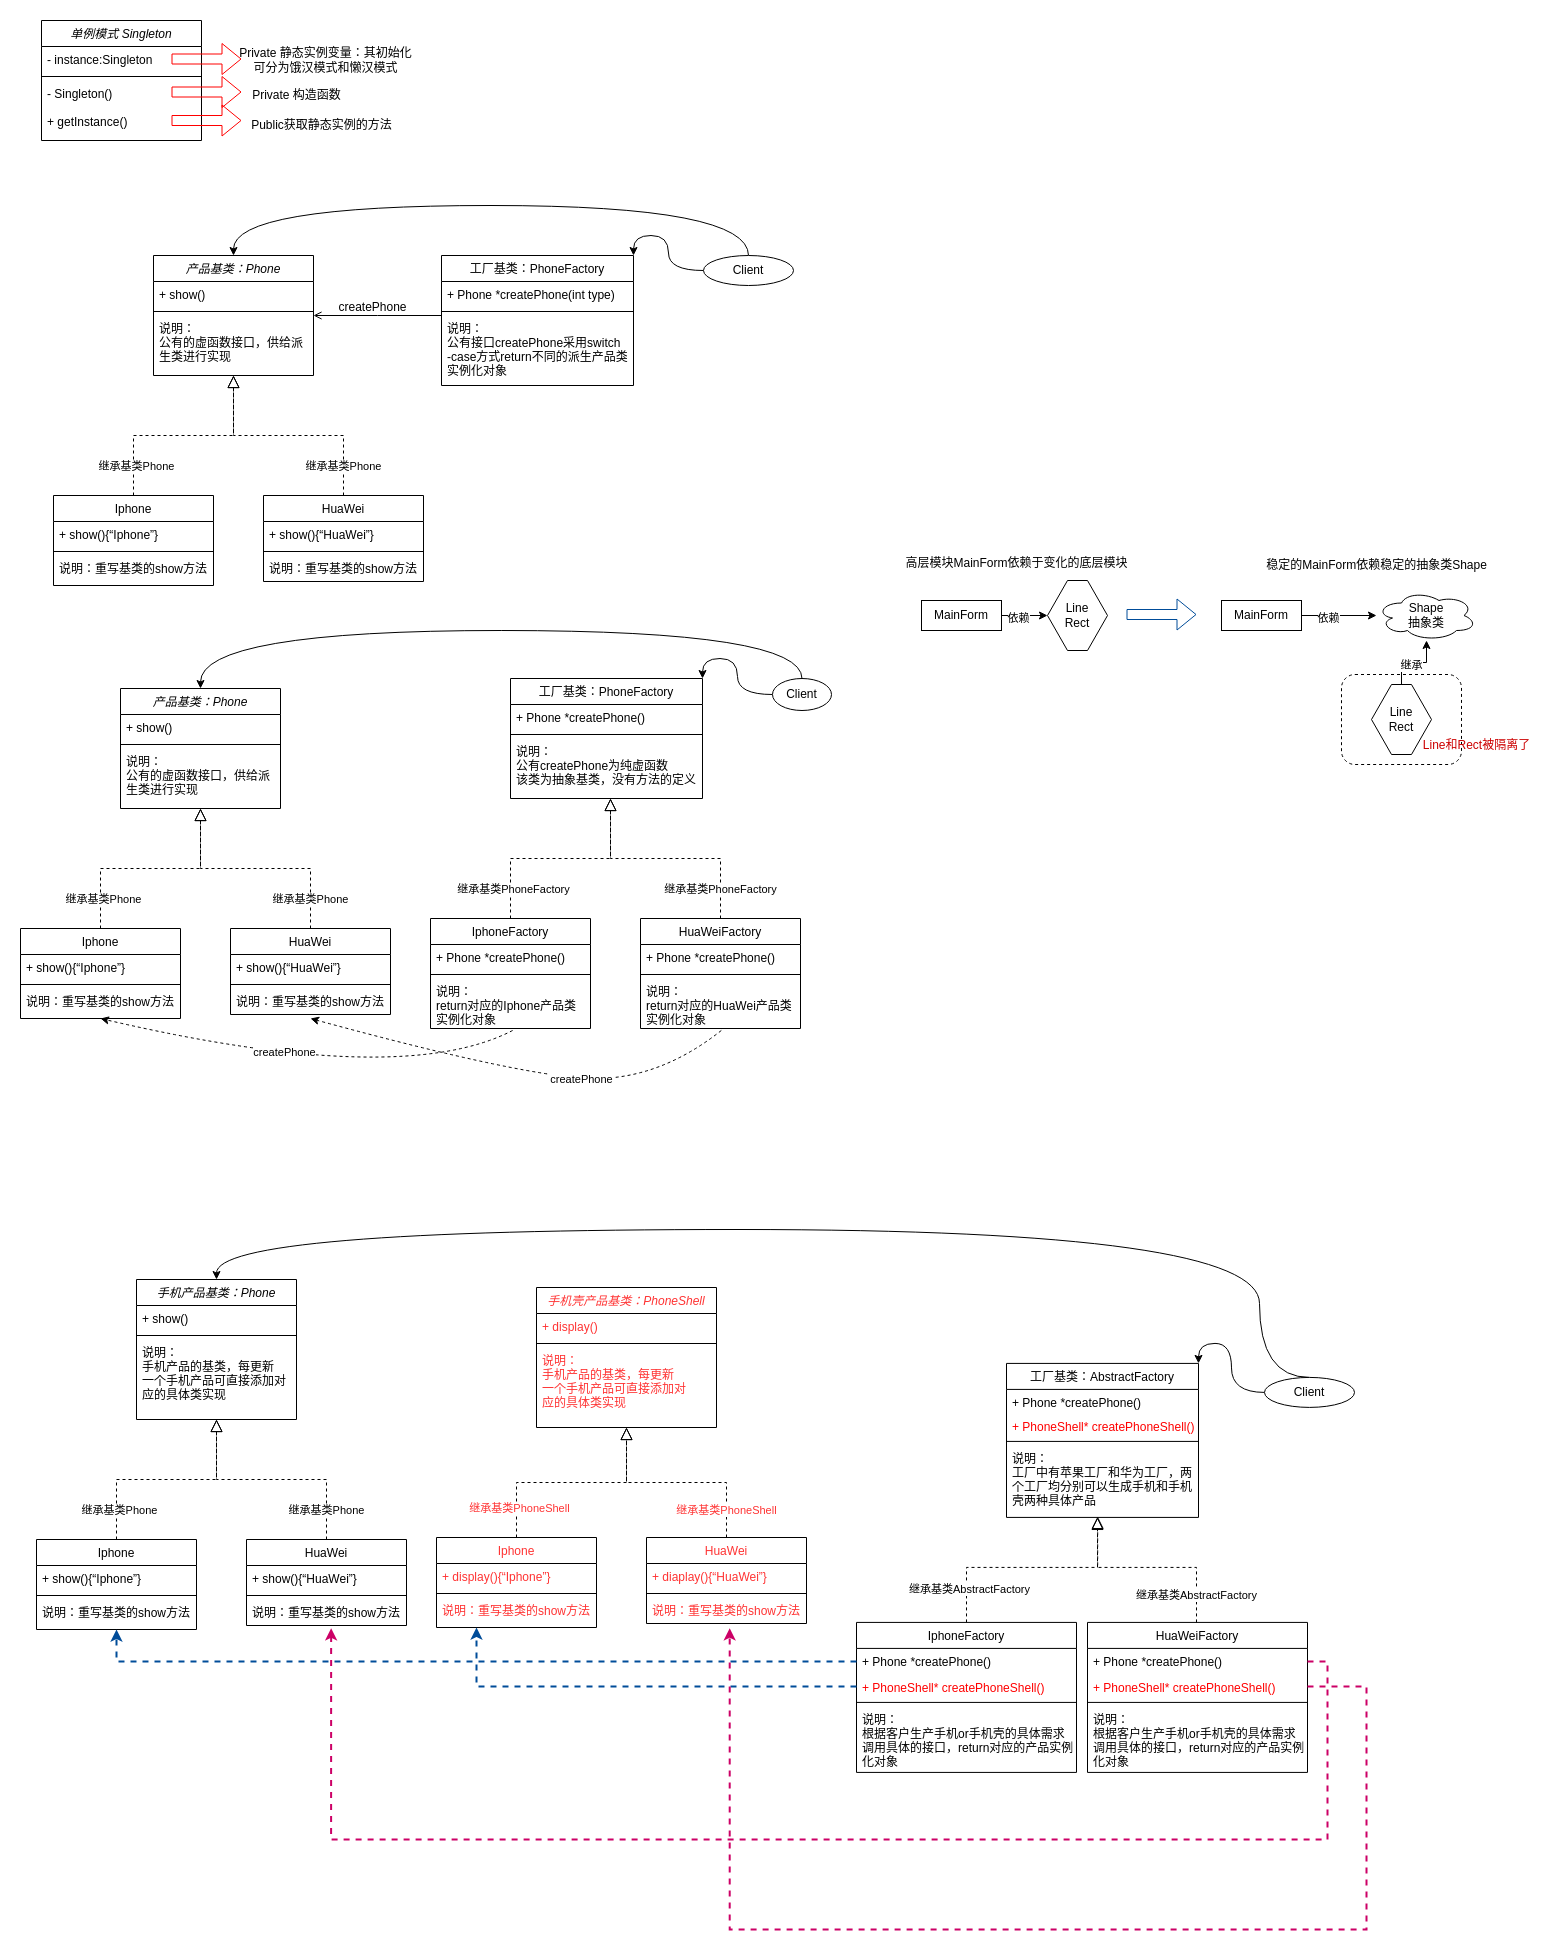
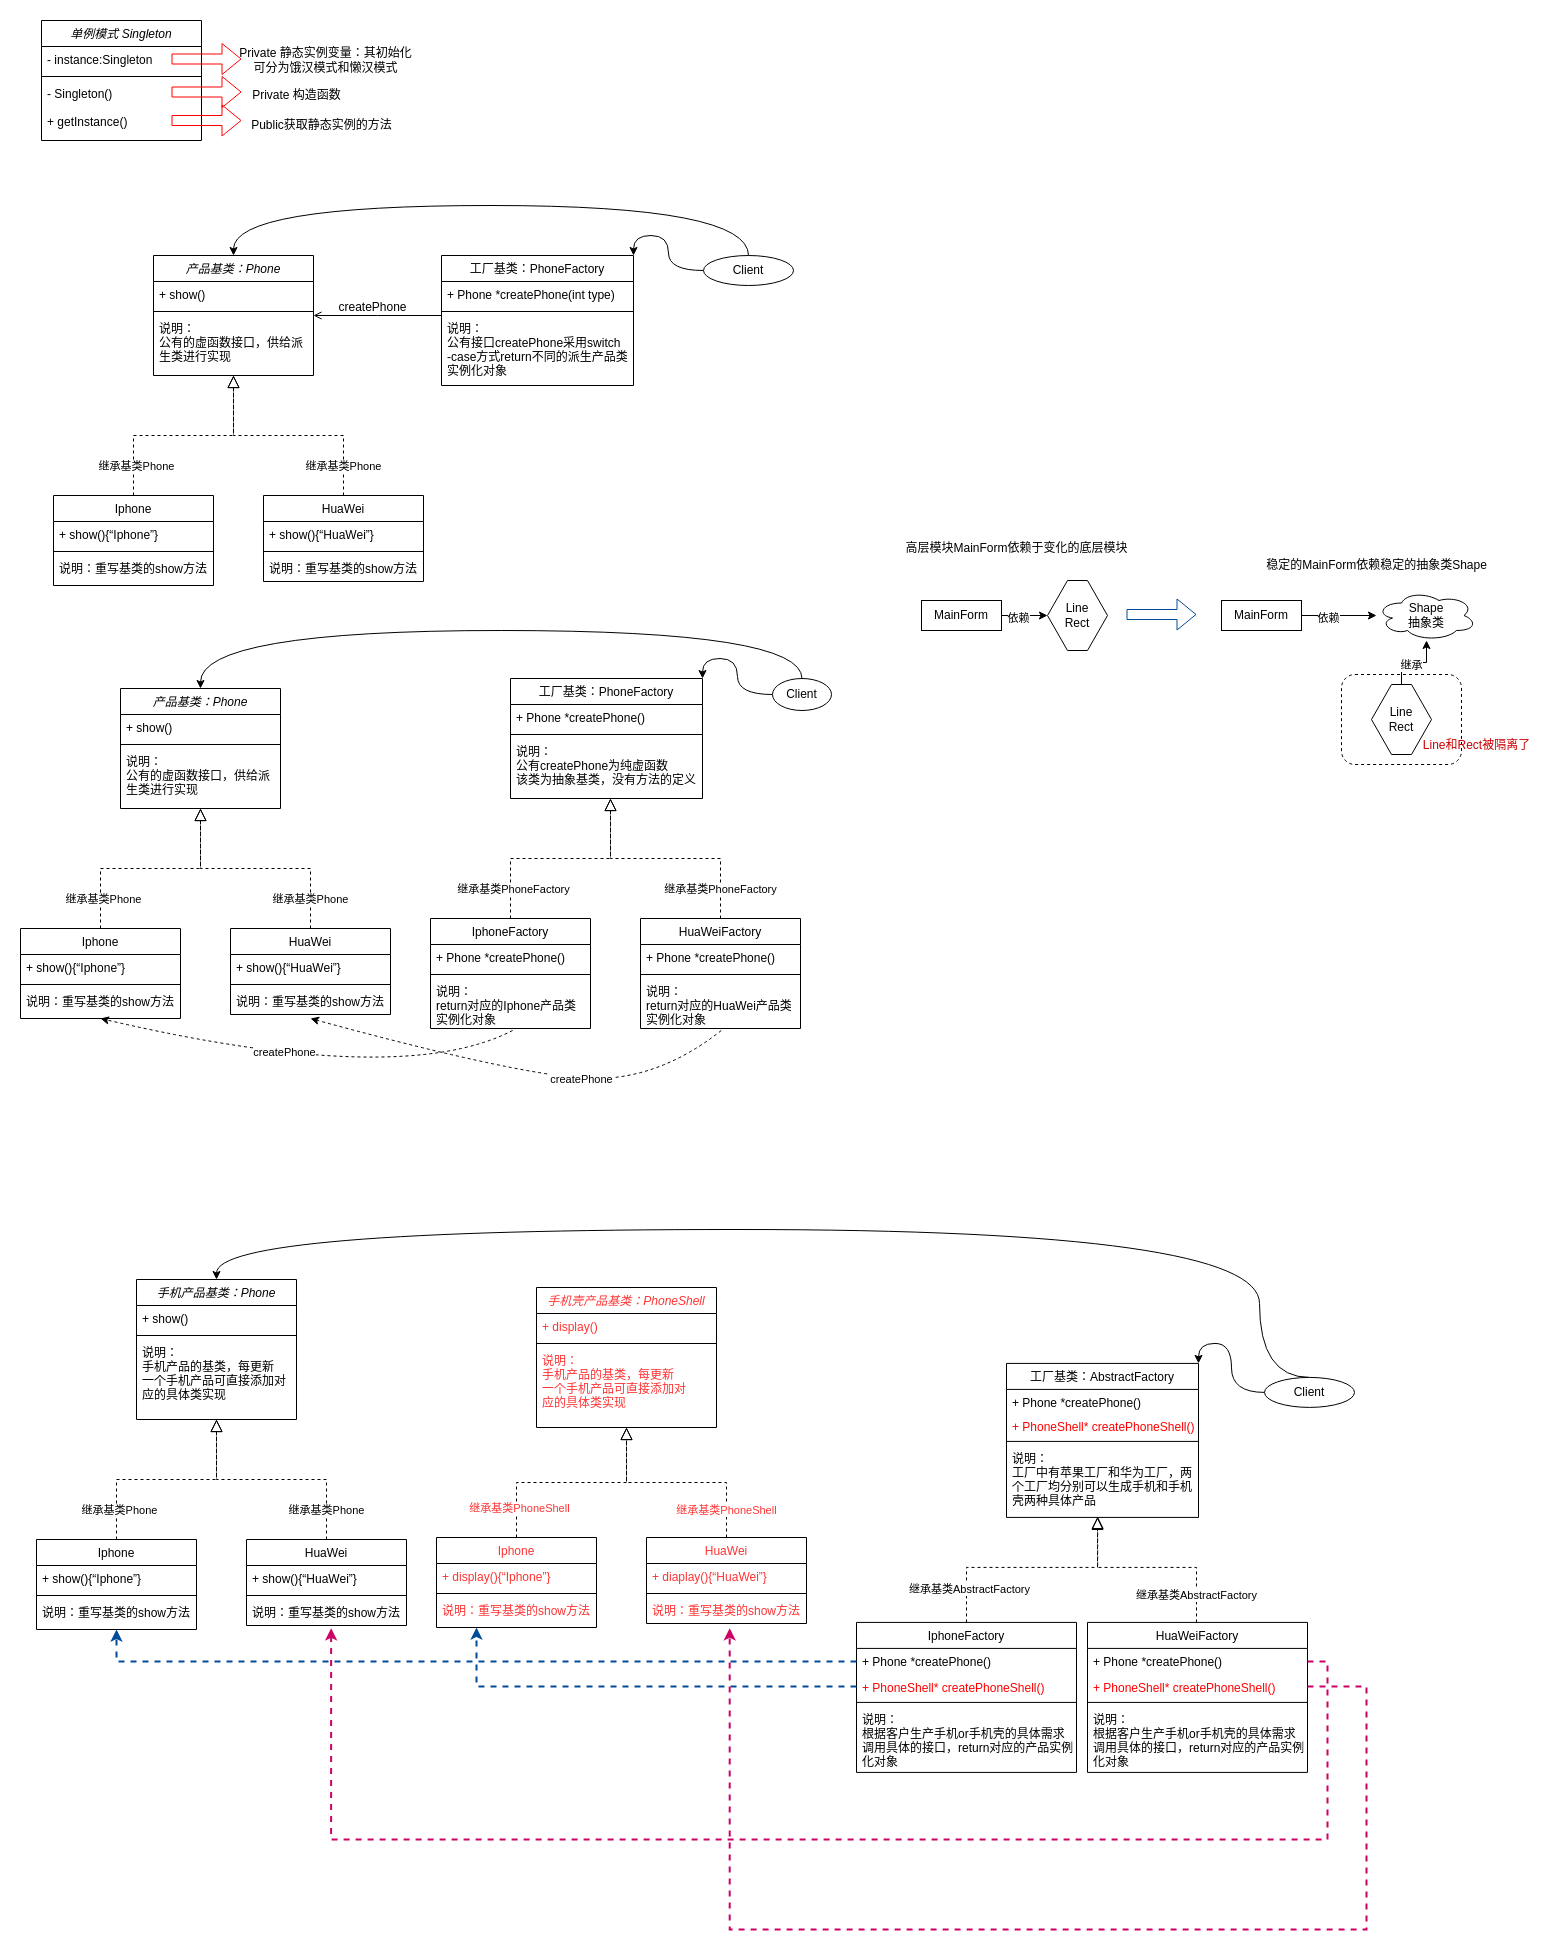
(1017, 564) -> (1017, 549)
